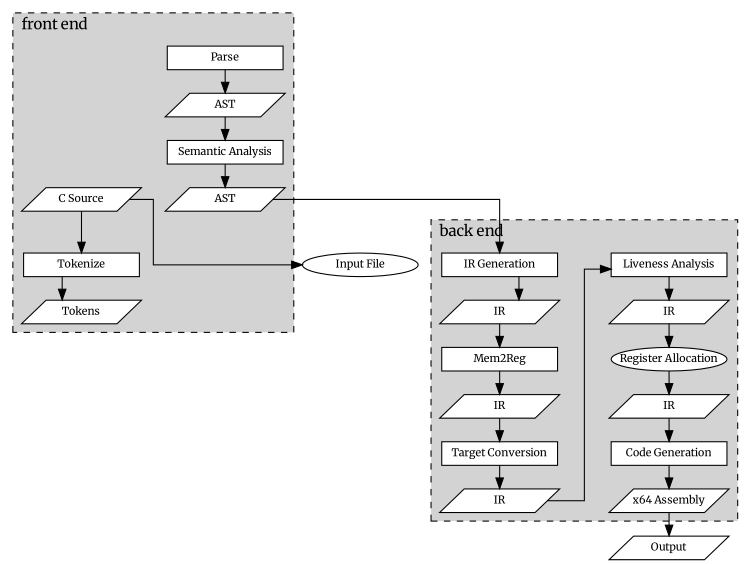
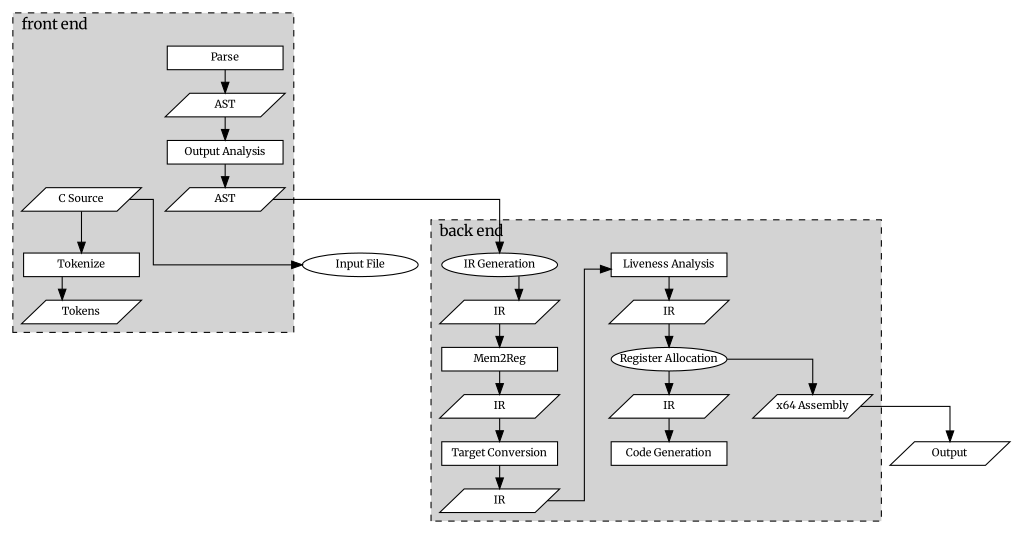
(225, 152) -> (225, 152)
(500, 265) -> (500, 265)
(669, 472) -> (782, 359)
